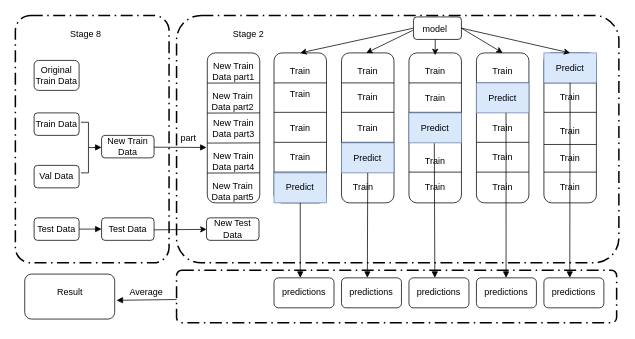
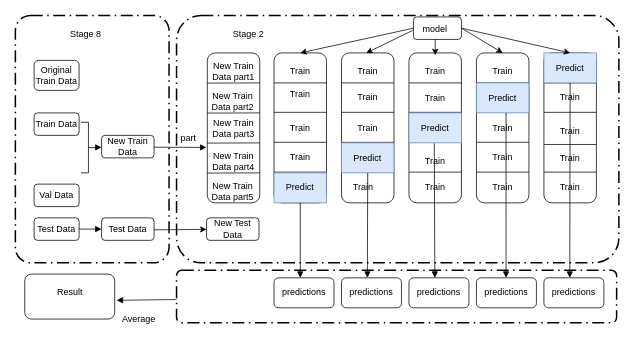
(57, 177) -> (57, 195)
(147, 293) -> (139, 319)
